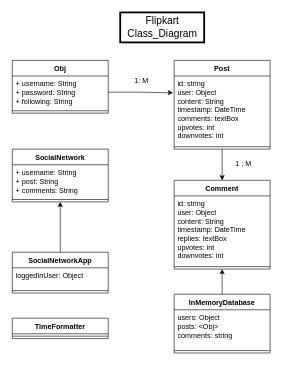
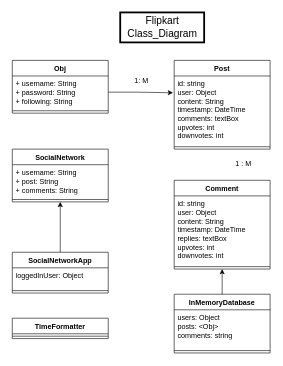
(222, 174) -> none
